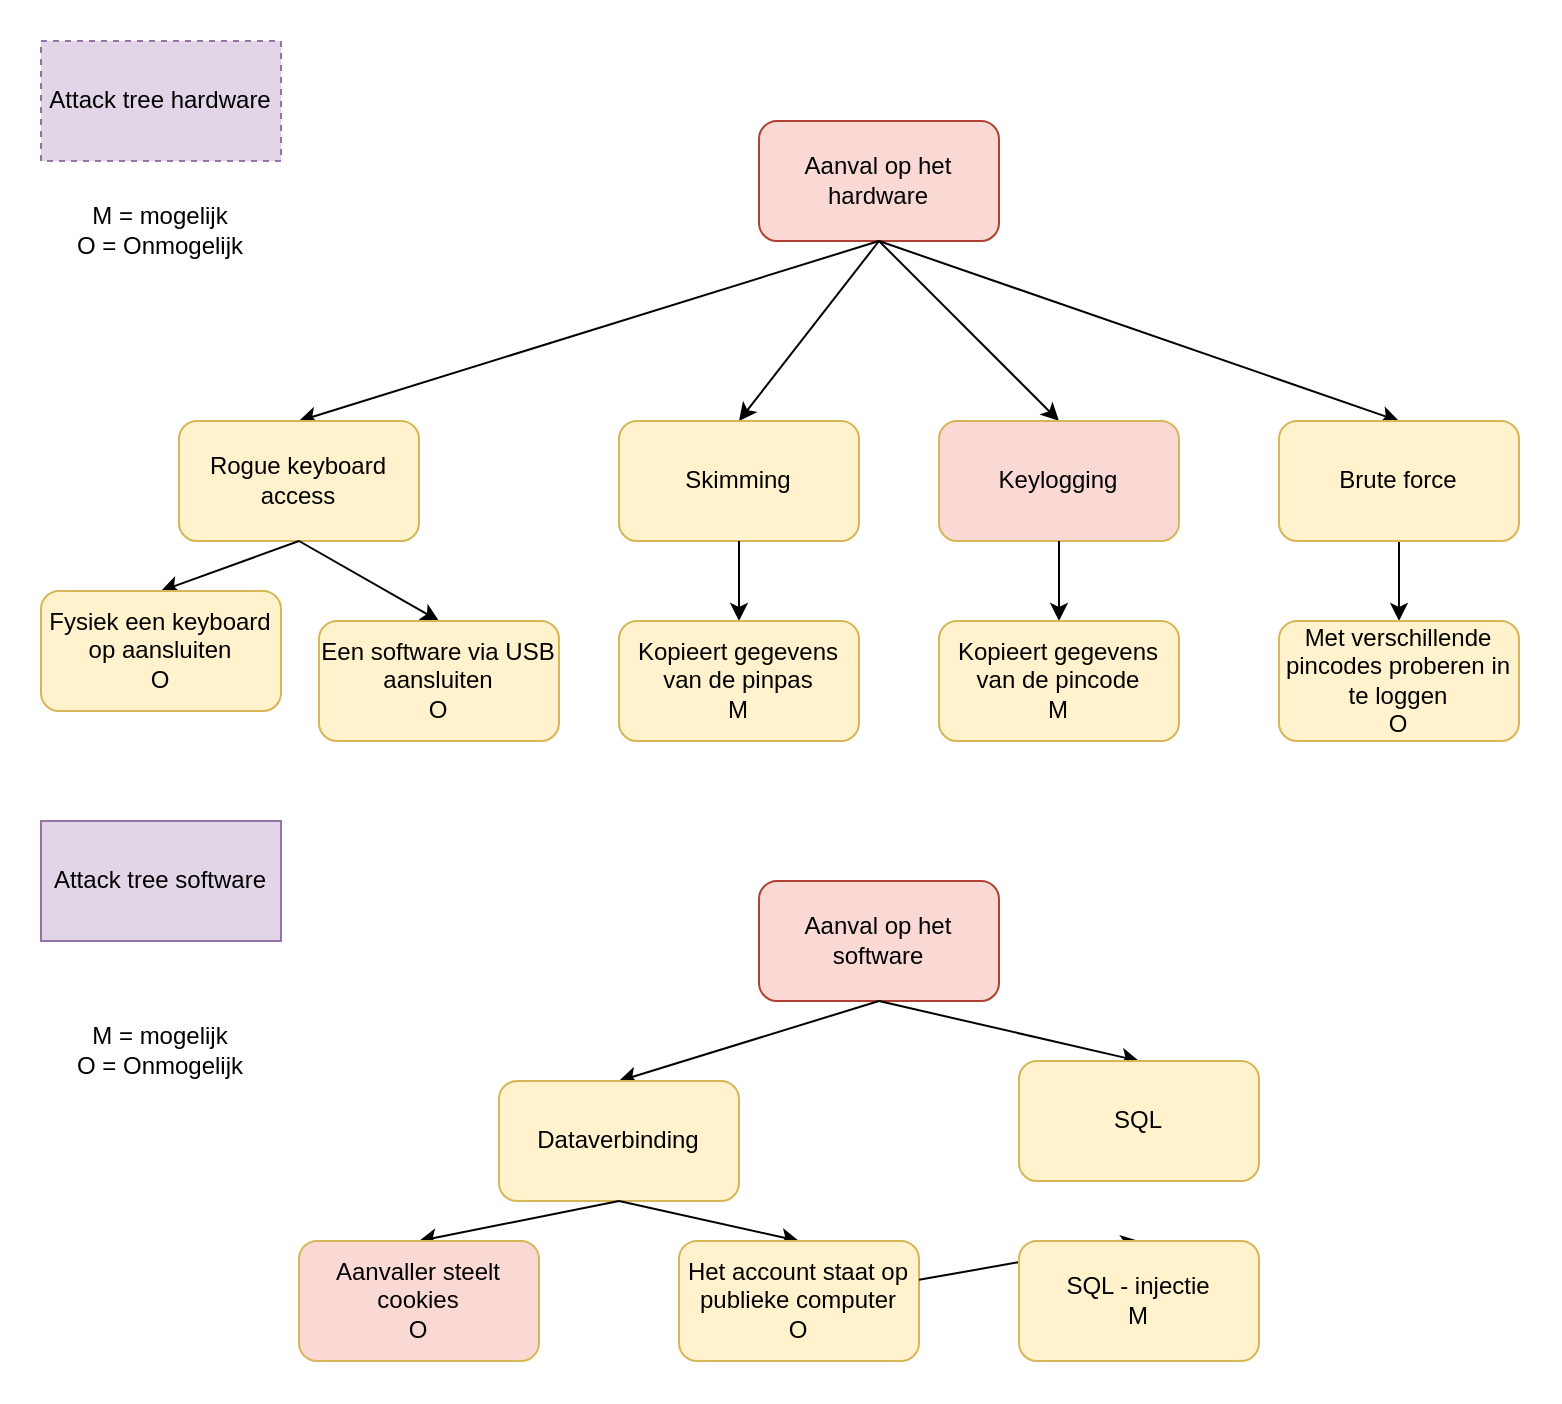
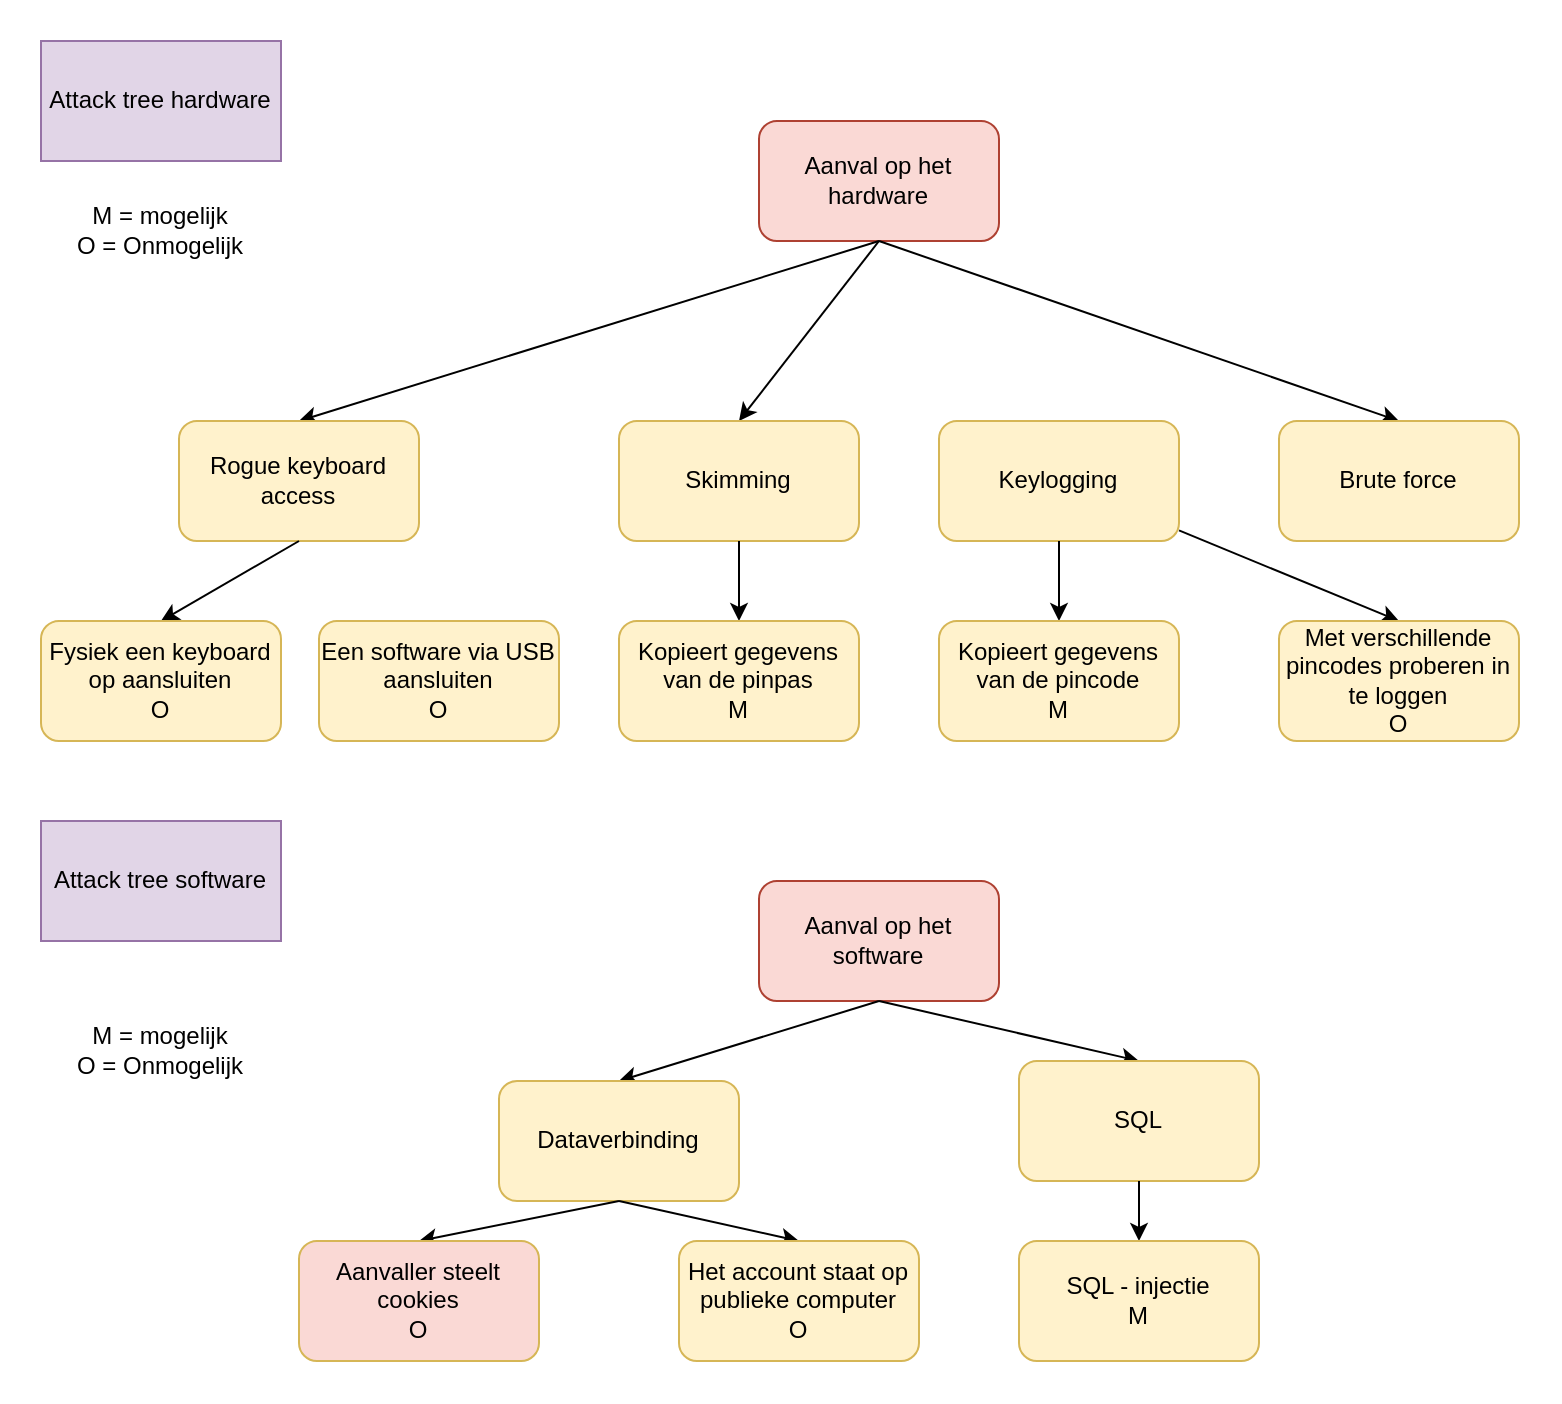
(161, 101) -> (161, 101)
(966, 328) -> none
(1059, 481) -> (1059, 481)
(1399, 575) -> (1284, 573)
(364, 578) -> none
(161, 651) -> (161, 681)
(969, 1271) -> (1139, 1205)
